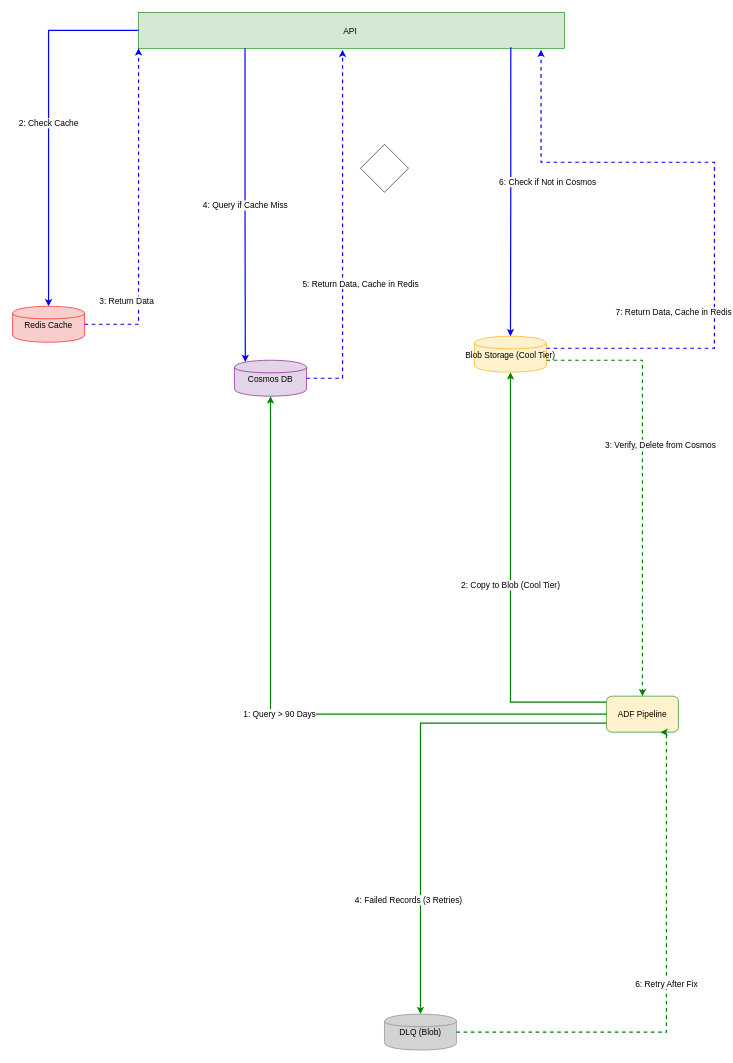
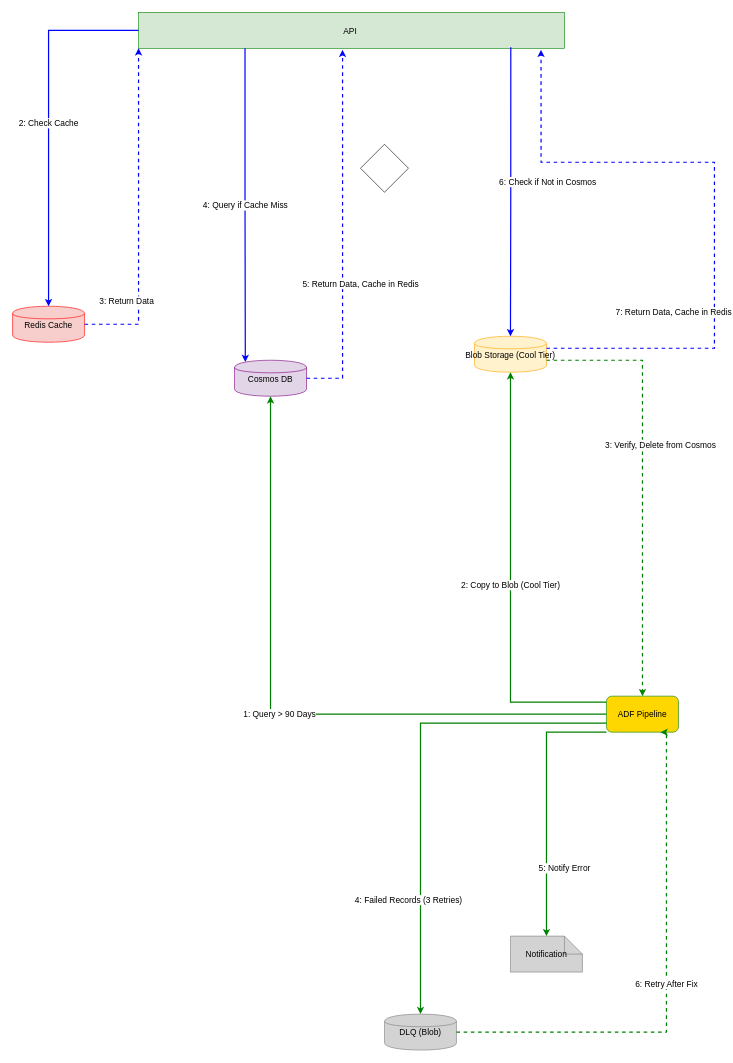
(642, 714) -> (642, 714)
none -> (546, 801)
none -> (546, 954)
